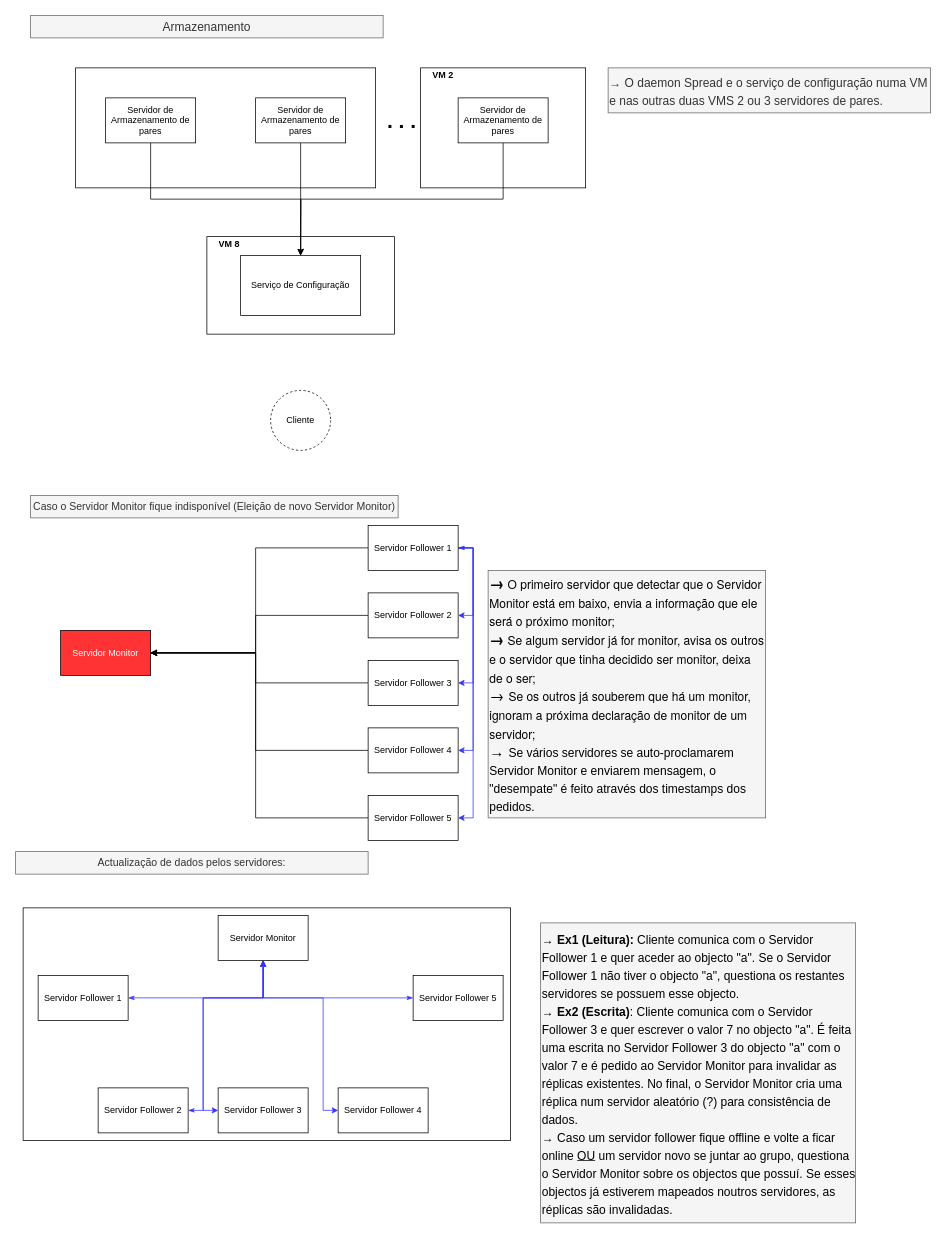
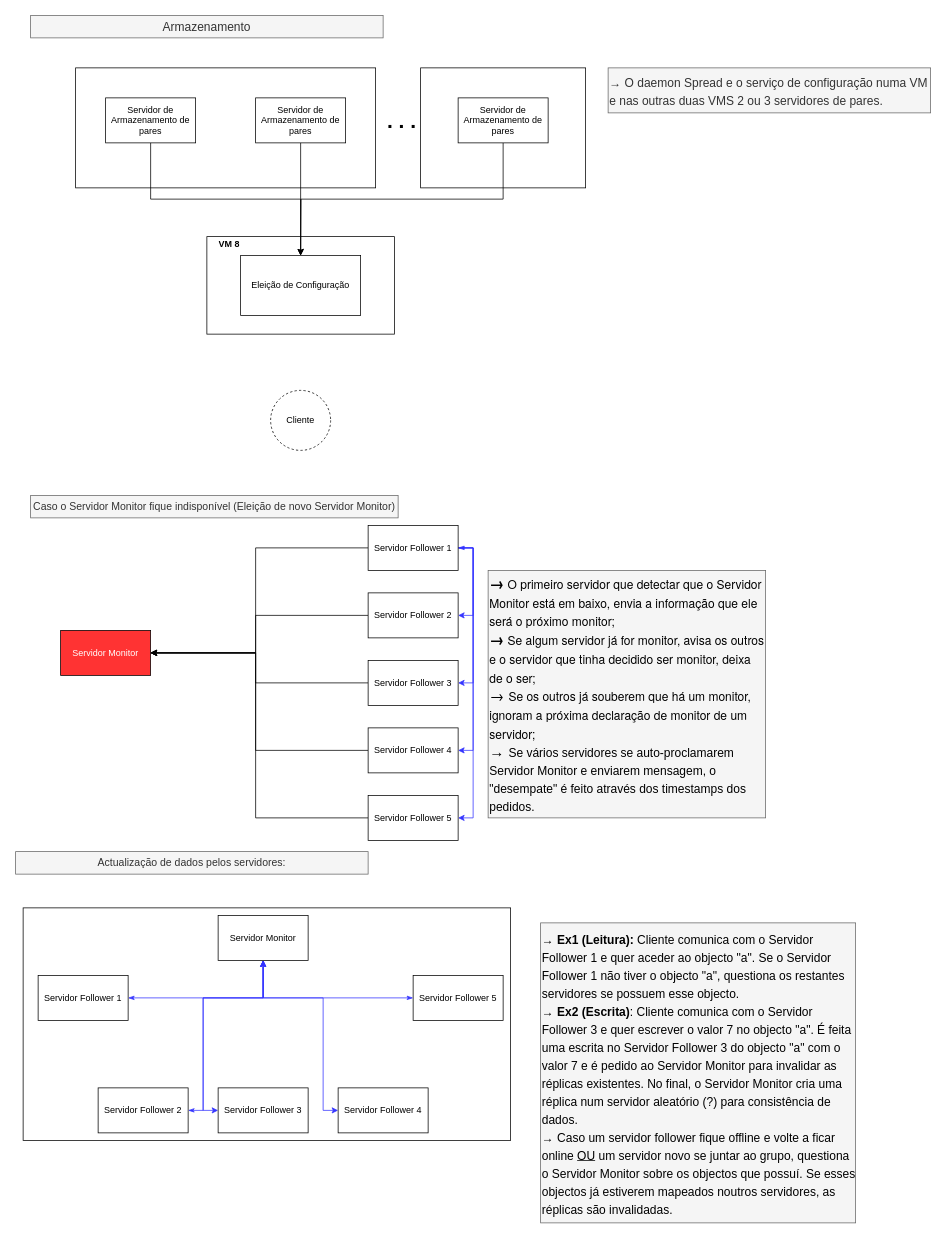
(443, 83) -> none
(300, 285) -> (300, 285)
